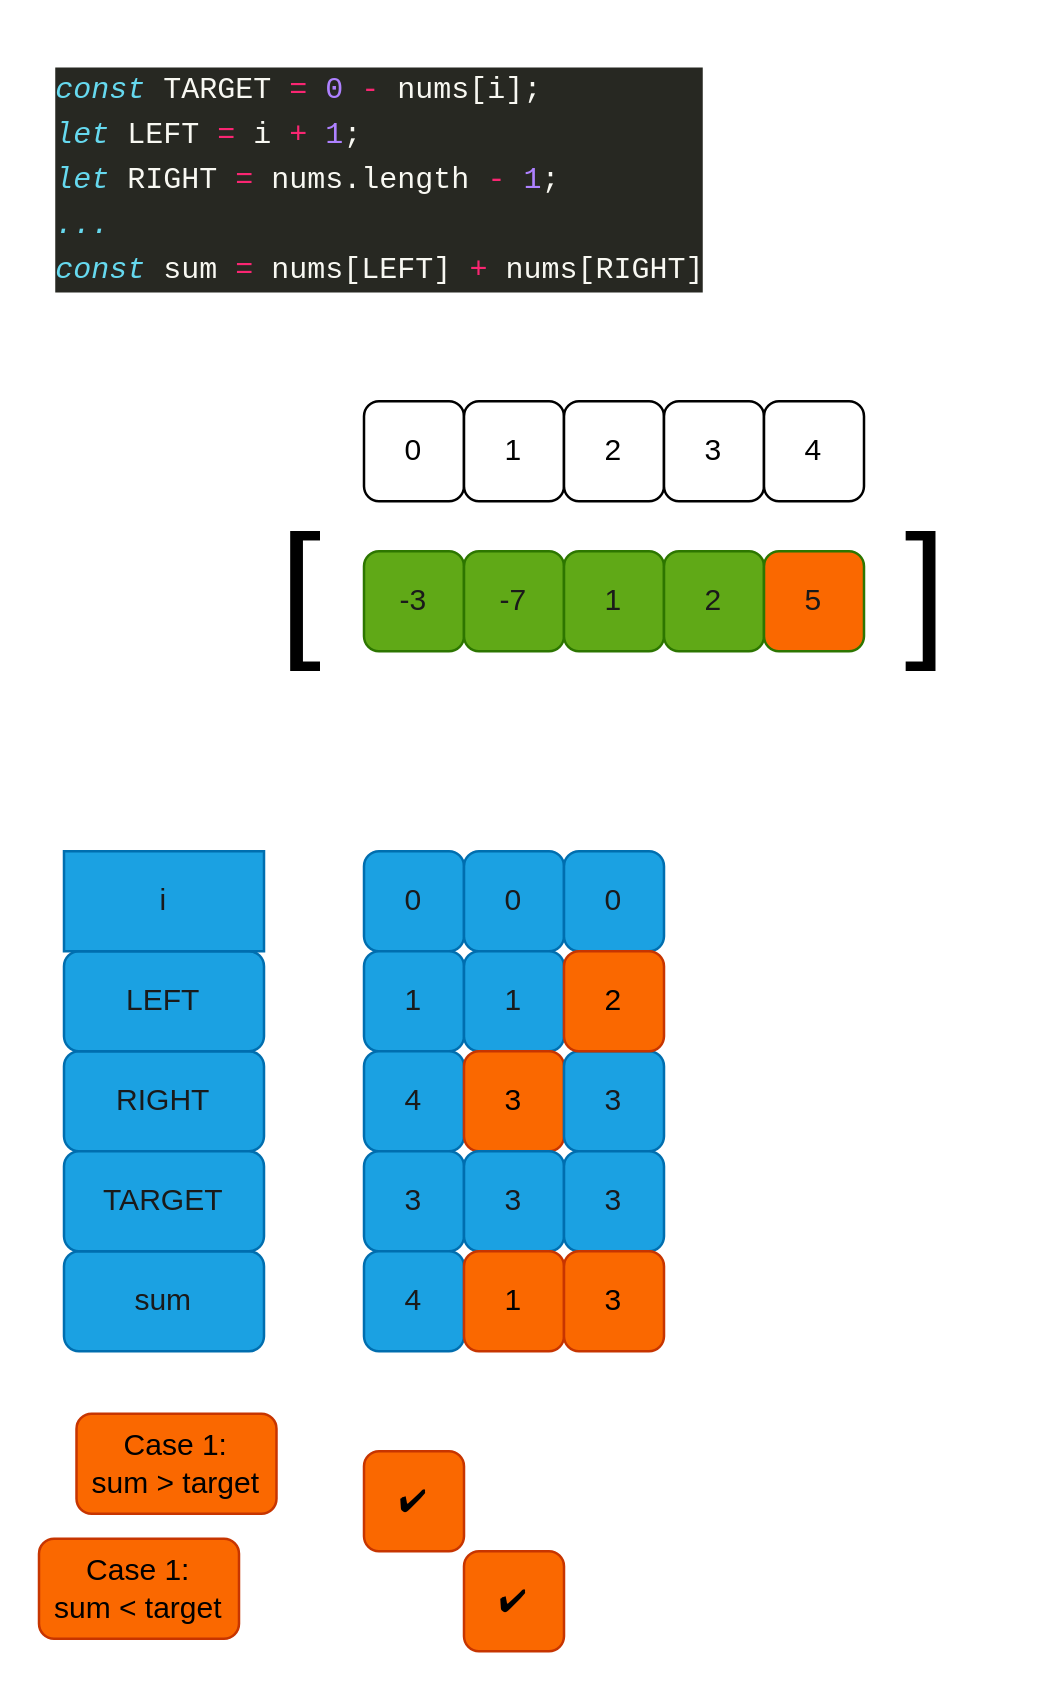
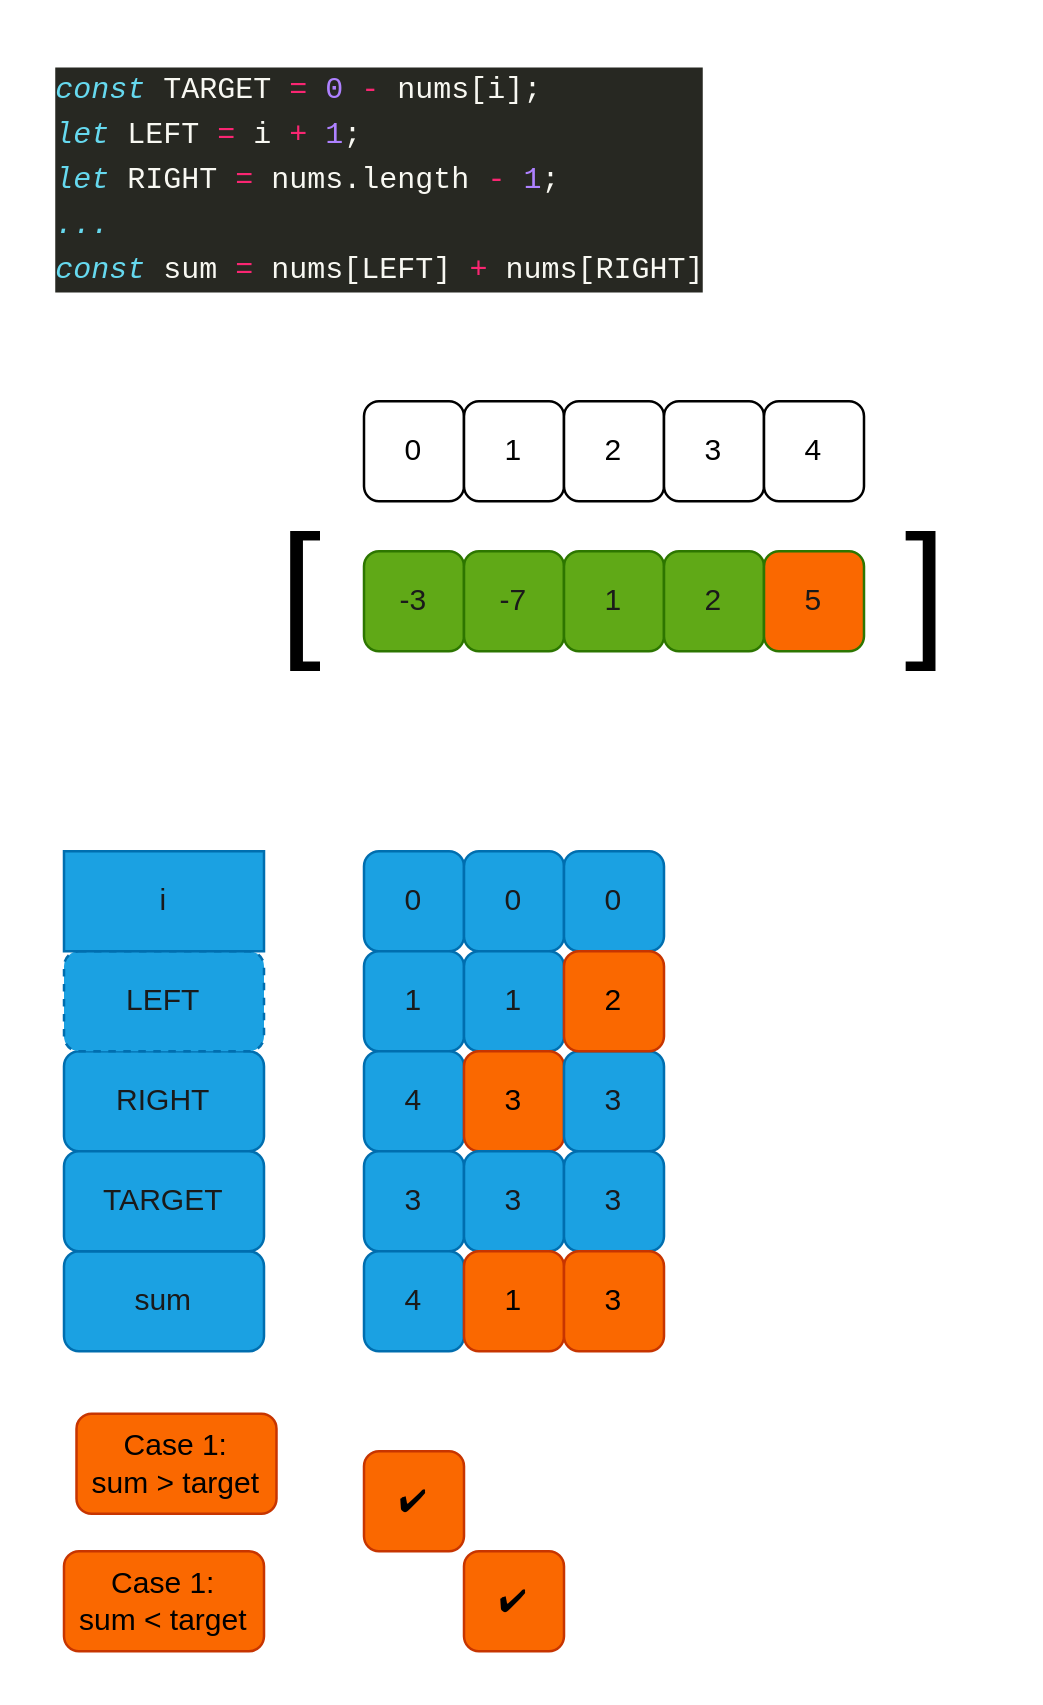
(164, 1001) -> (164, 1001)
(139, 1589) -> (164, 1601)
